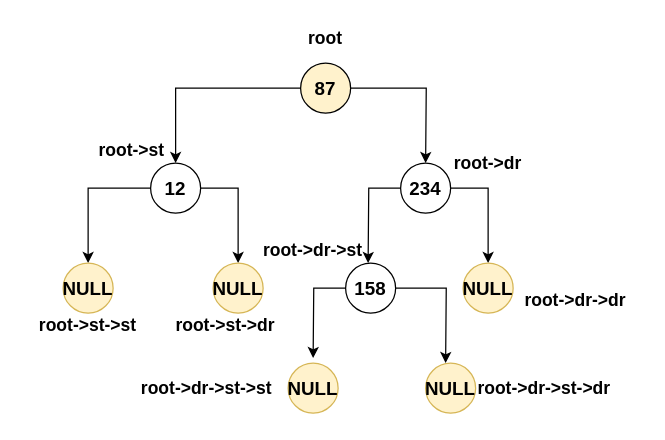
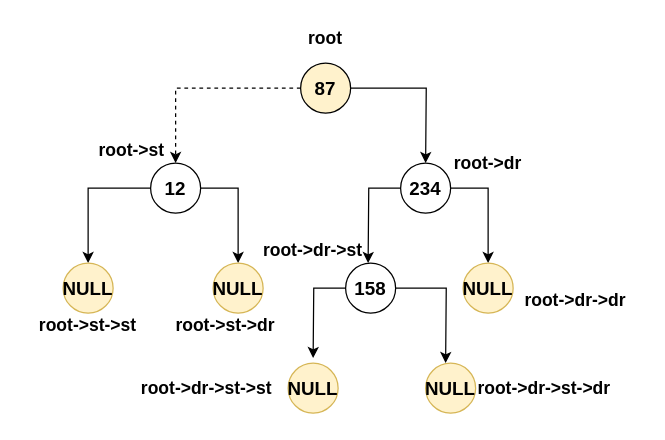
(206, 88) -> (206, 88)
